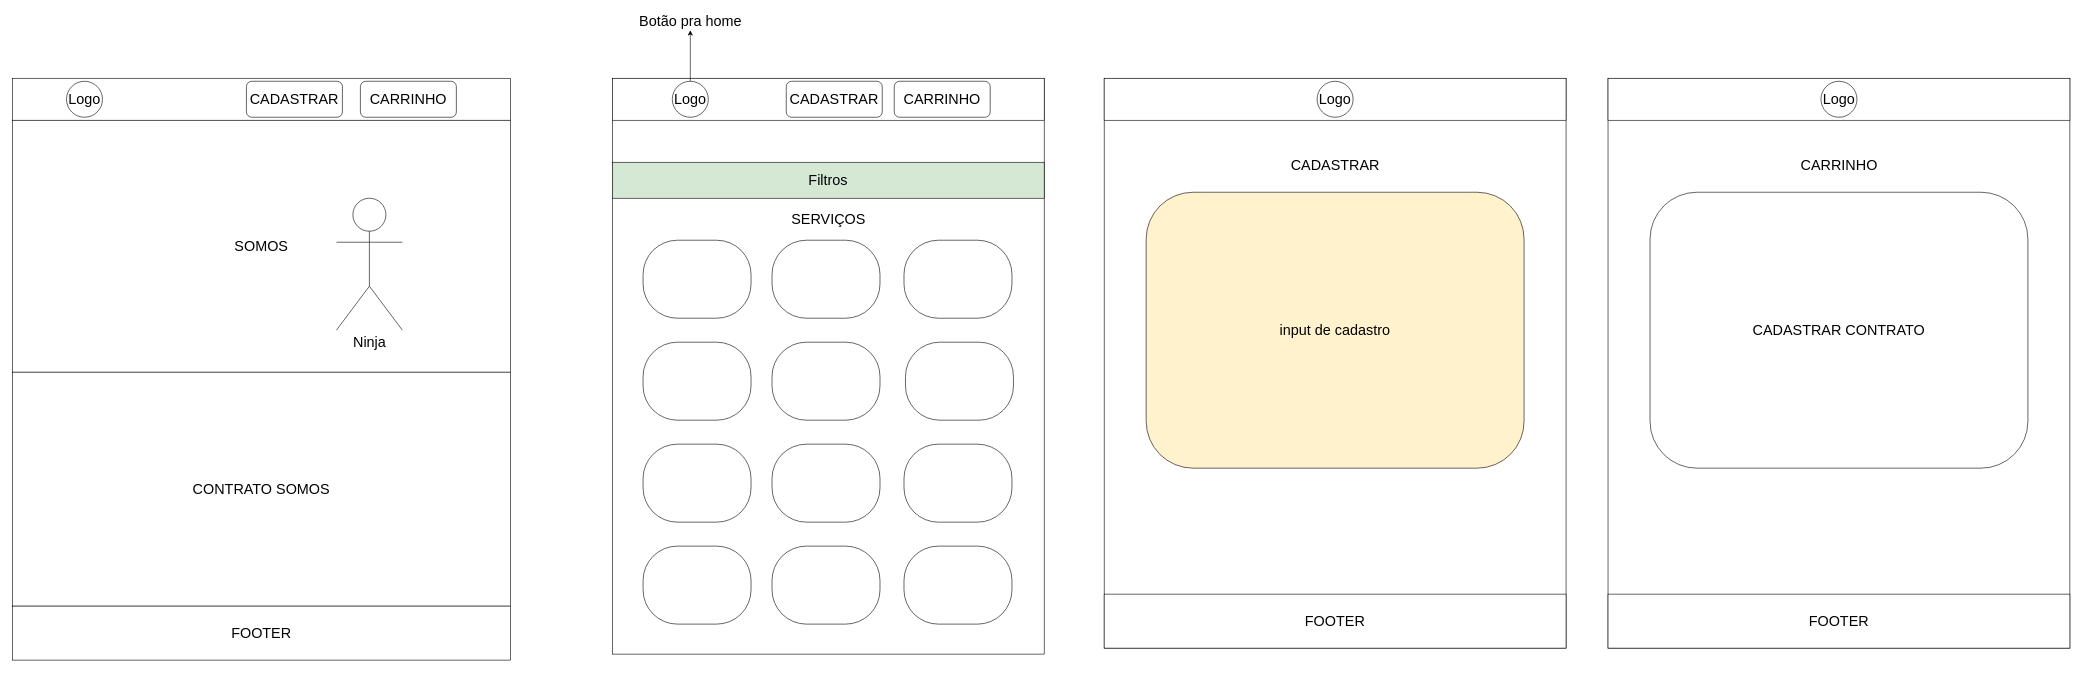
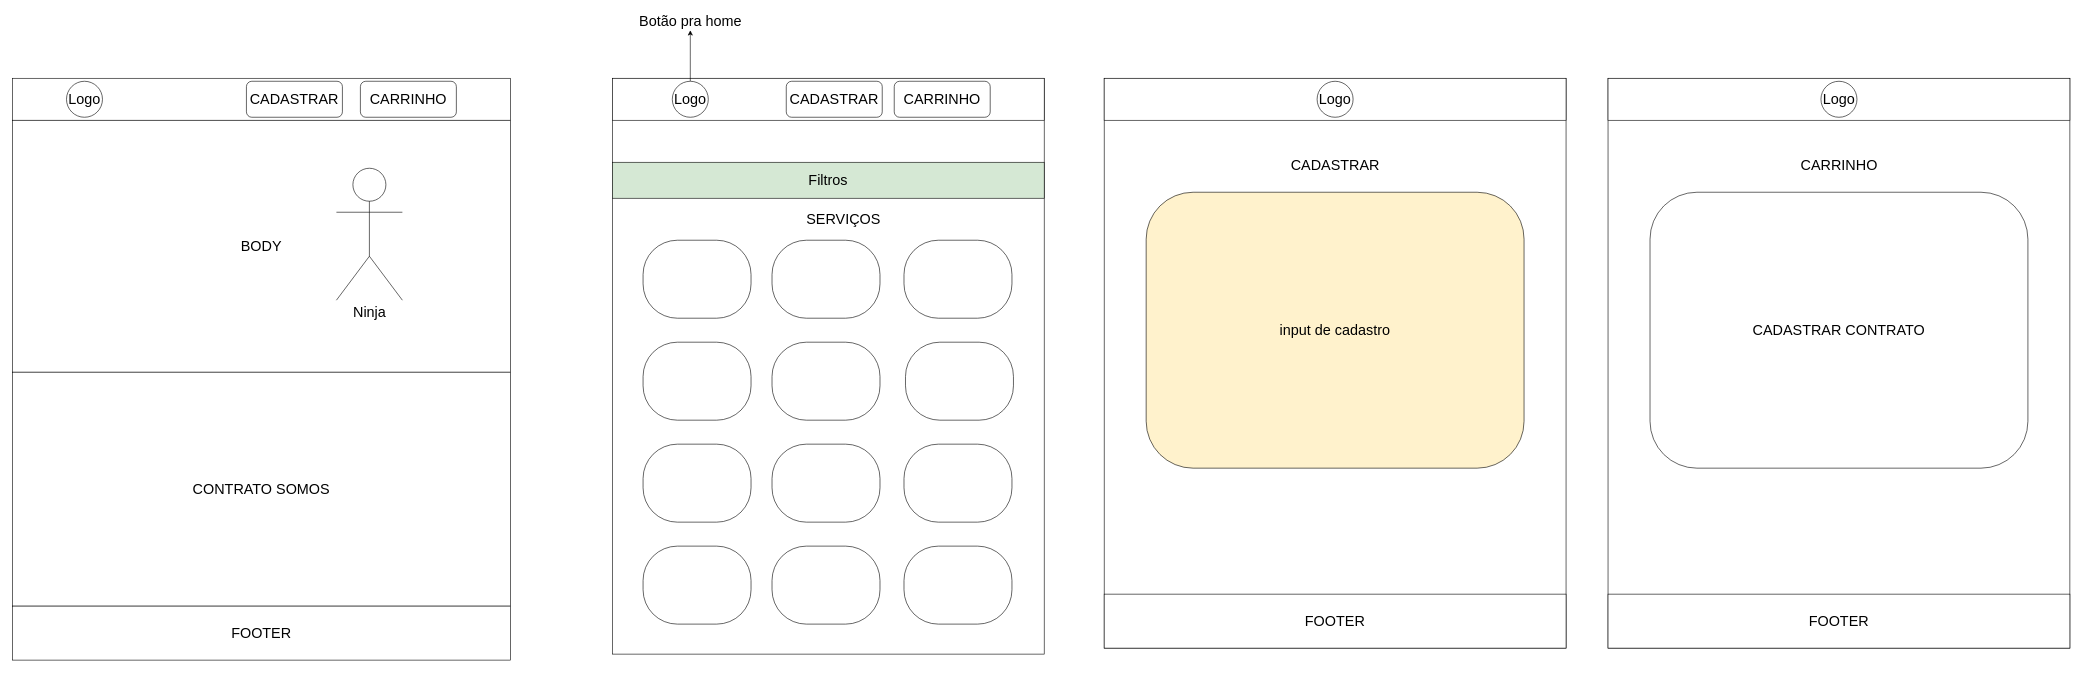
(828, 219) -> (843, 219)
(261, 246) -> (261, 246)
(369, 264) -> (369, 234)
